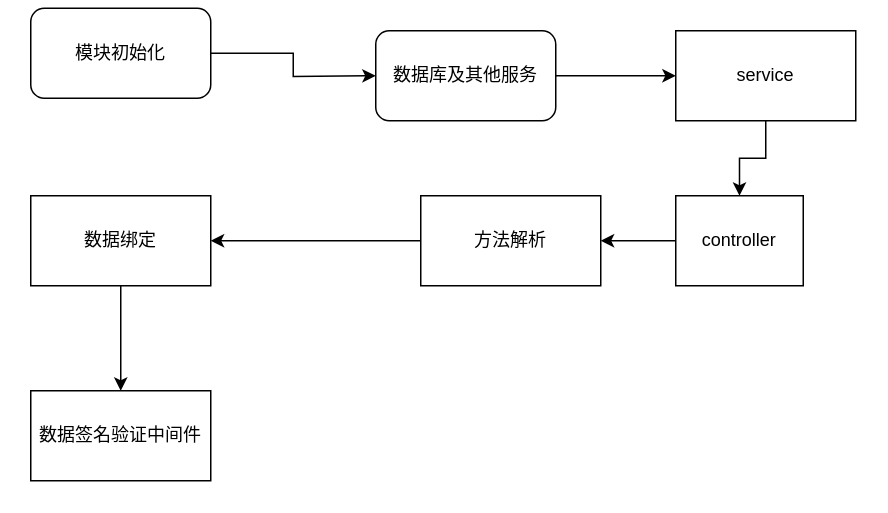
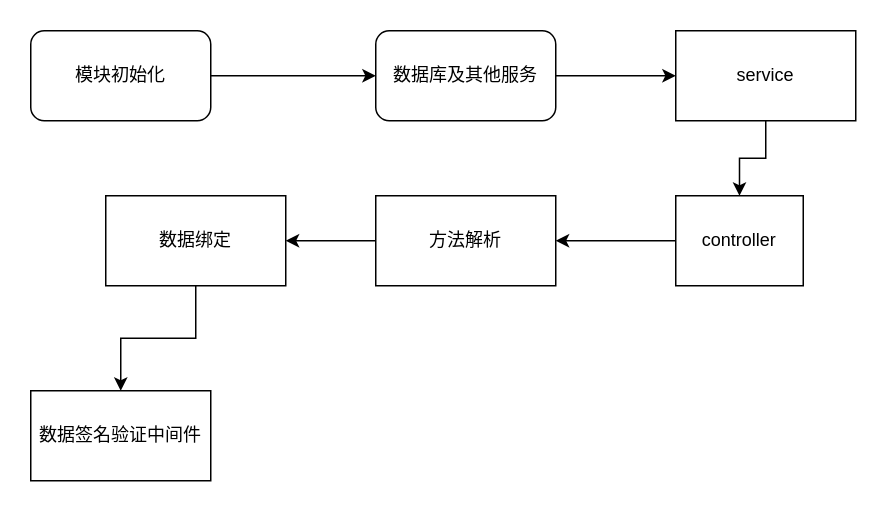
(121, 53) -> (121, 76)
(121, 241) -> (196, 241)
(511, 241) -> (466, 241)
